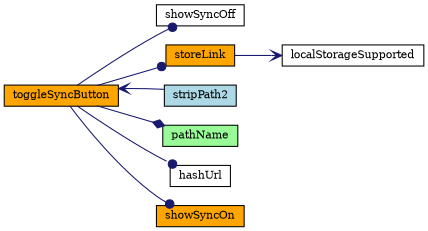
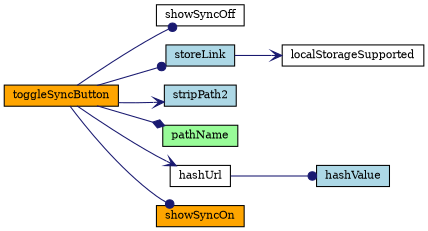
(200, 55) -> (200, 55)
(147, 89) -> (136, 103)
(121, 135) -> (121, 135)
none -> (353, 176)
